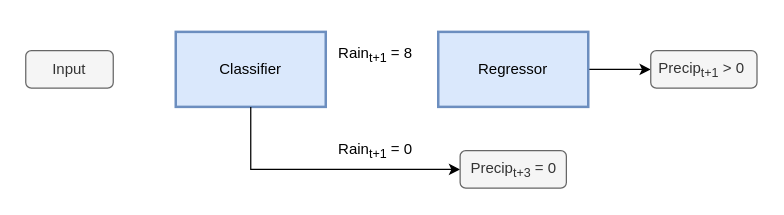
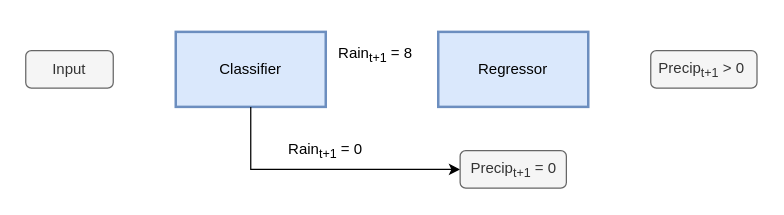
(615, 69) -> none
(376, 151) -> (326, 151)
(514, 169) -> (514, 169)
